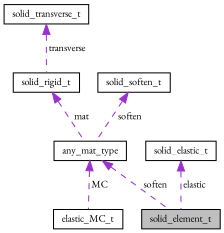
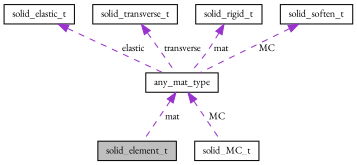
(46, 54) -> (162, 53)
(129, 117) -> (266, 48)
(154, 185) -> (171, 117)
(181, 190) -> (115, 51)
(88, 219) -> (227, 151)
